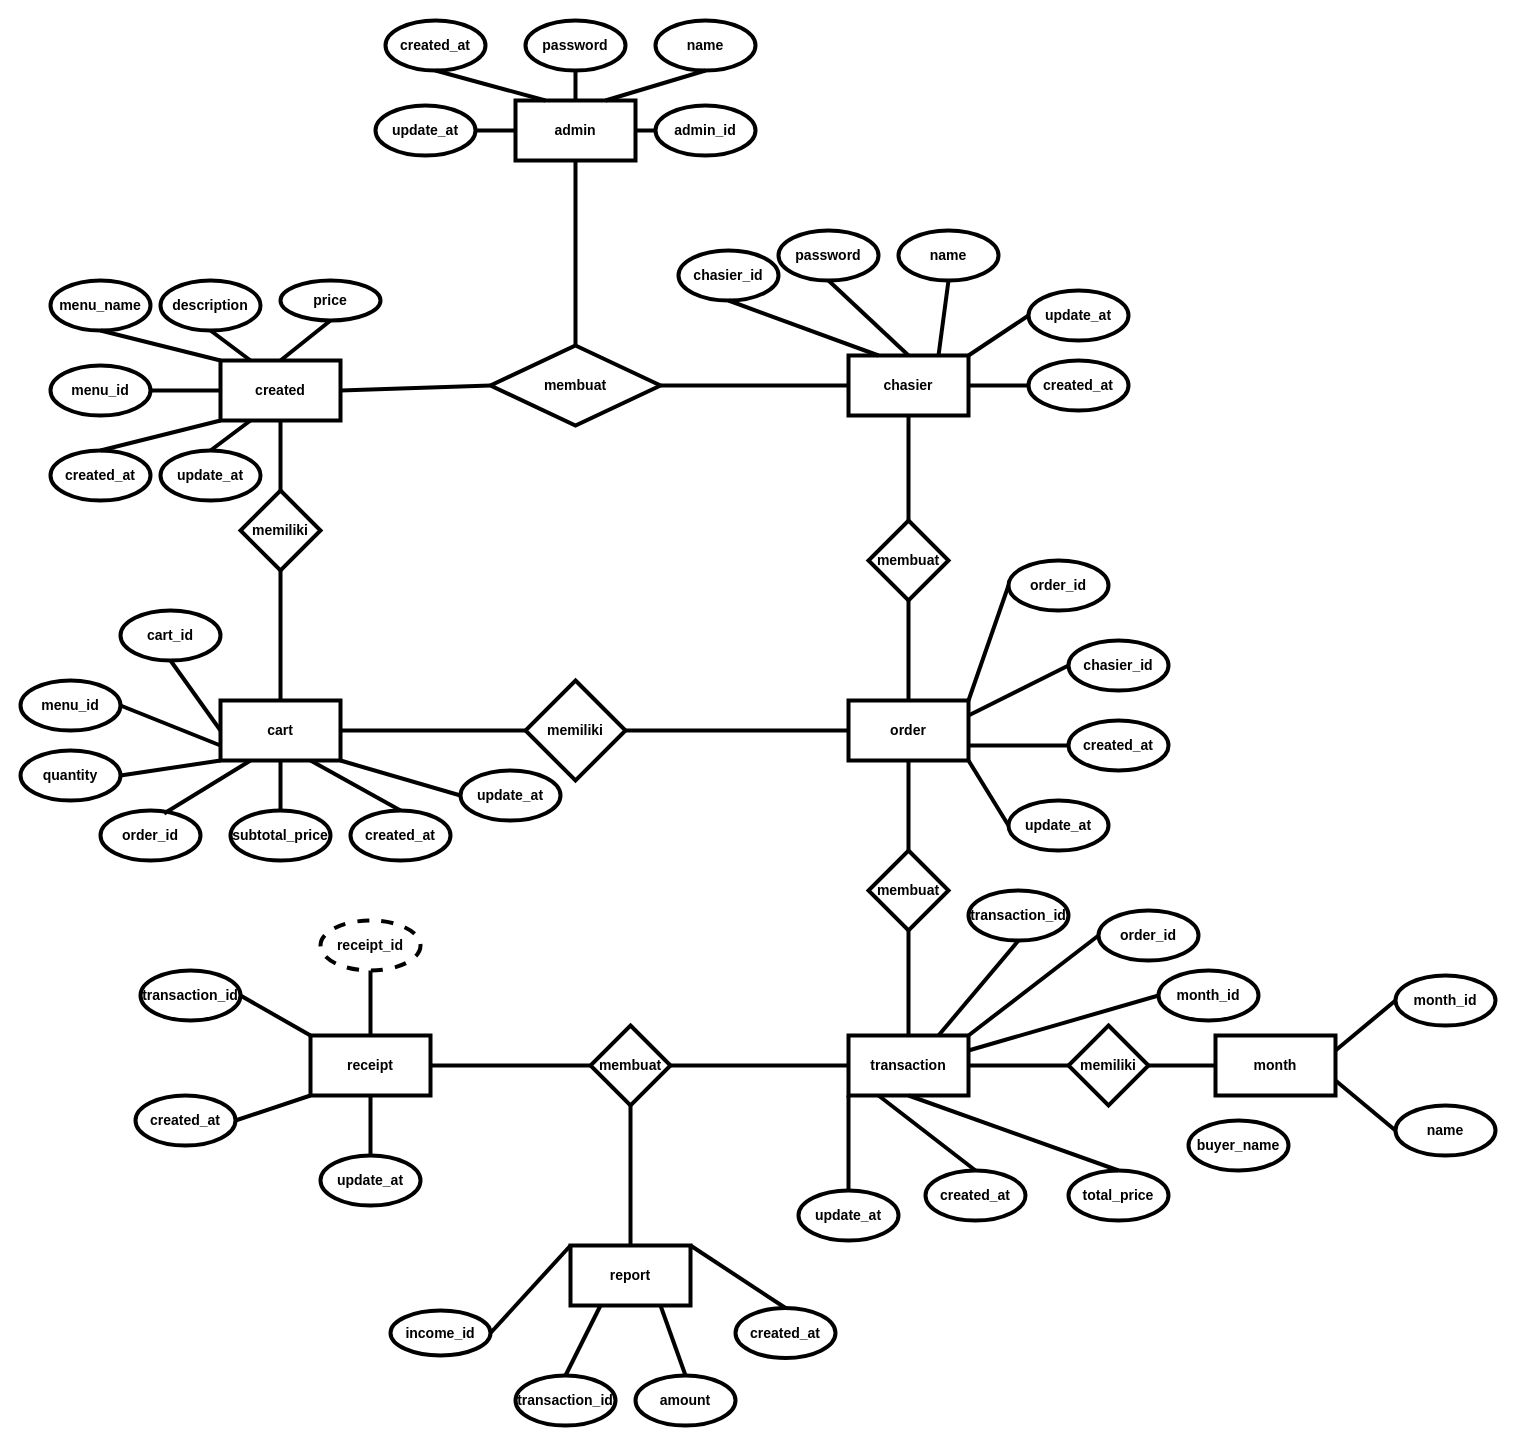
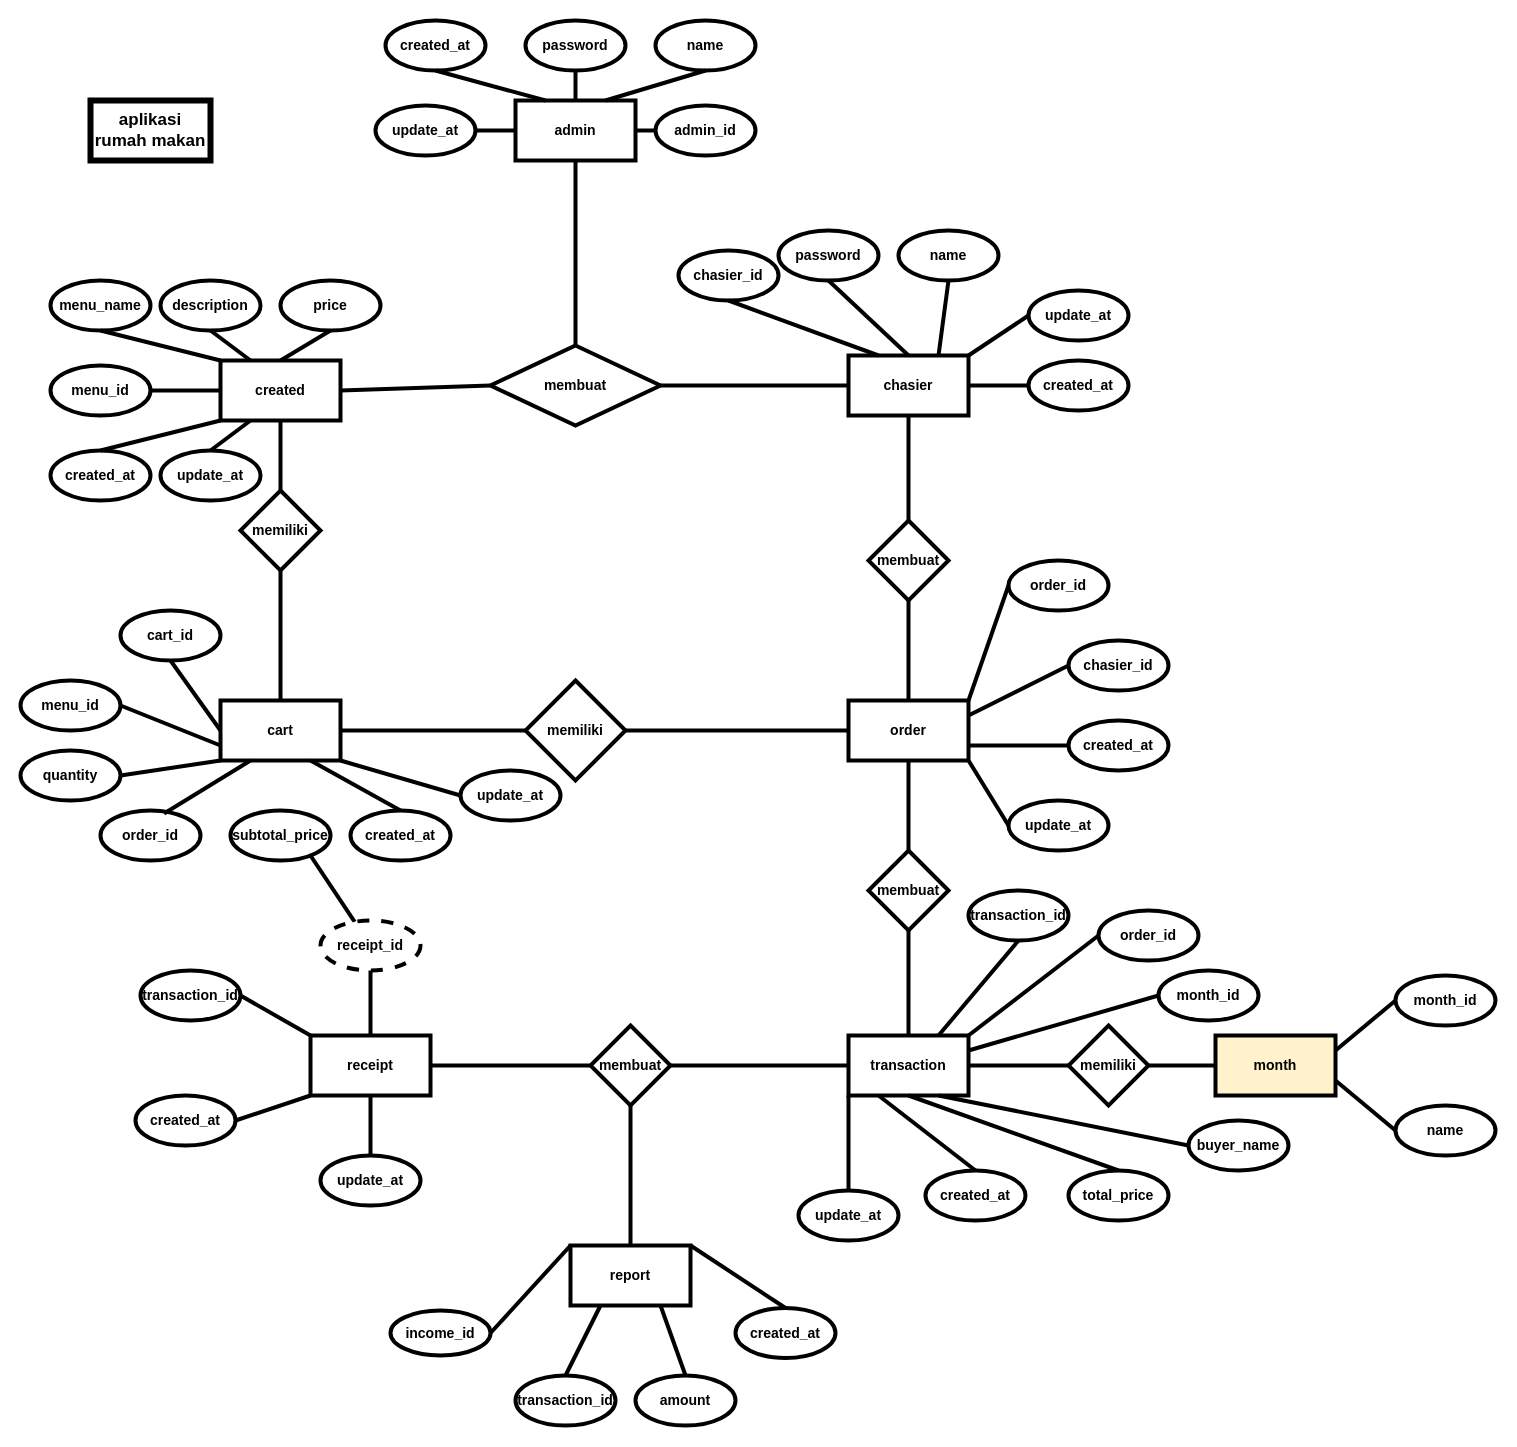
none -> (151, 131)
(331, 301) -> (331, 306)
(281, 787) -> (332, 888)
(1276, 1066) -> (1276, 1066)
none -> (1065, 1121)
